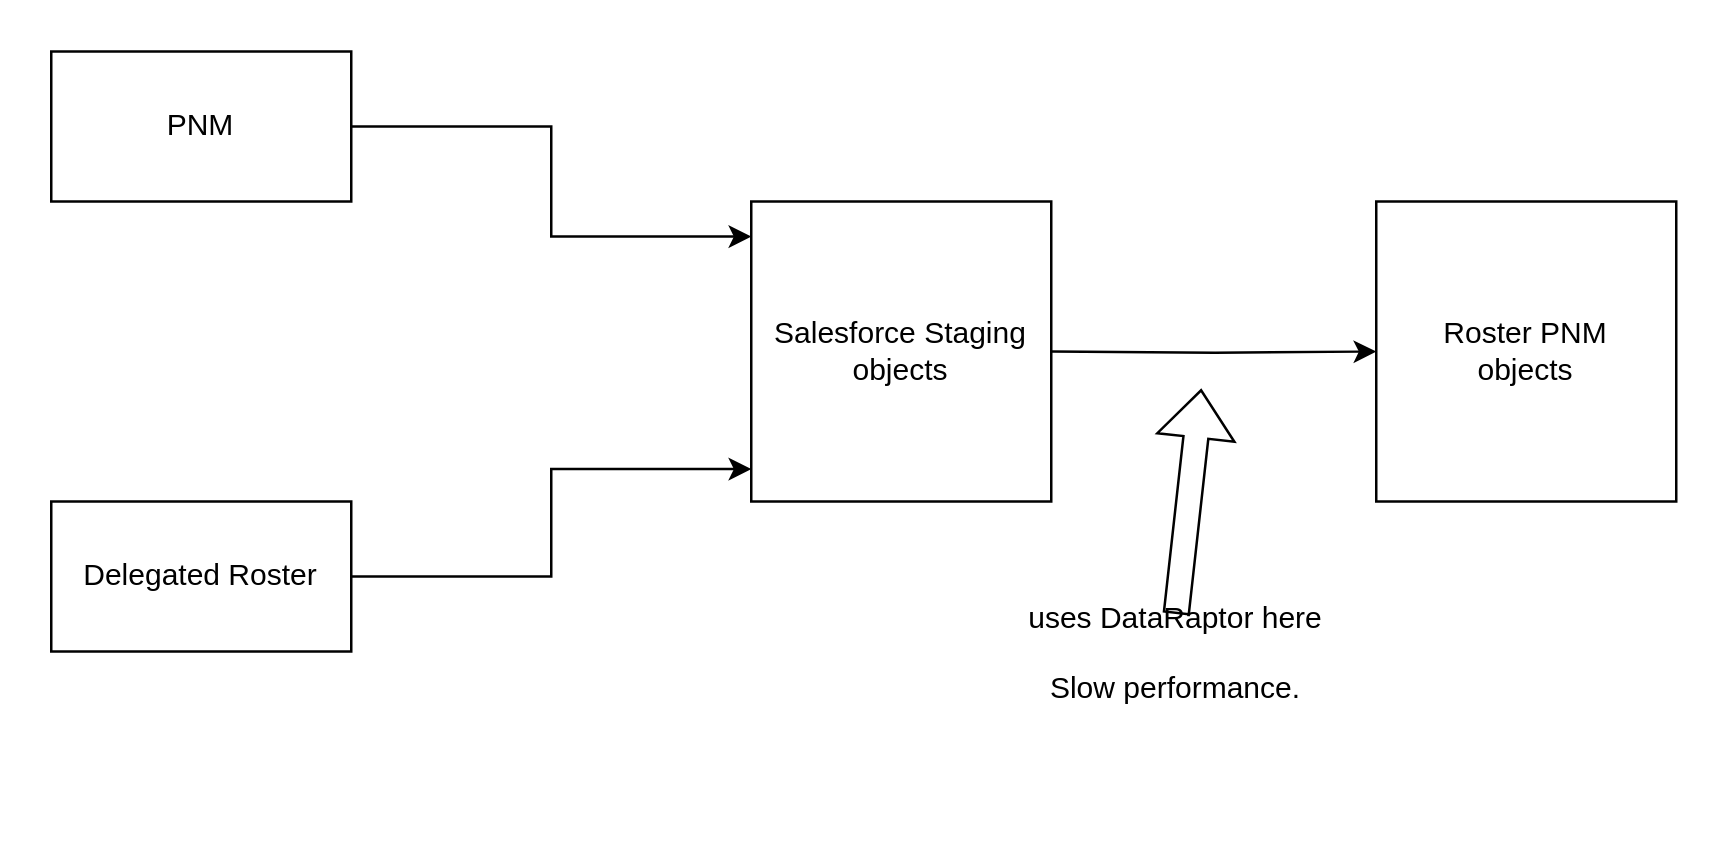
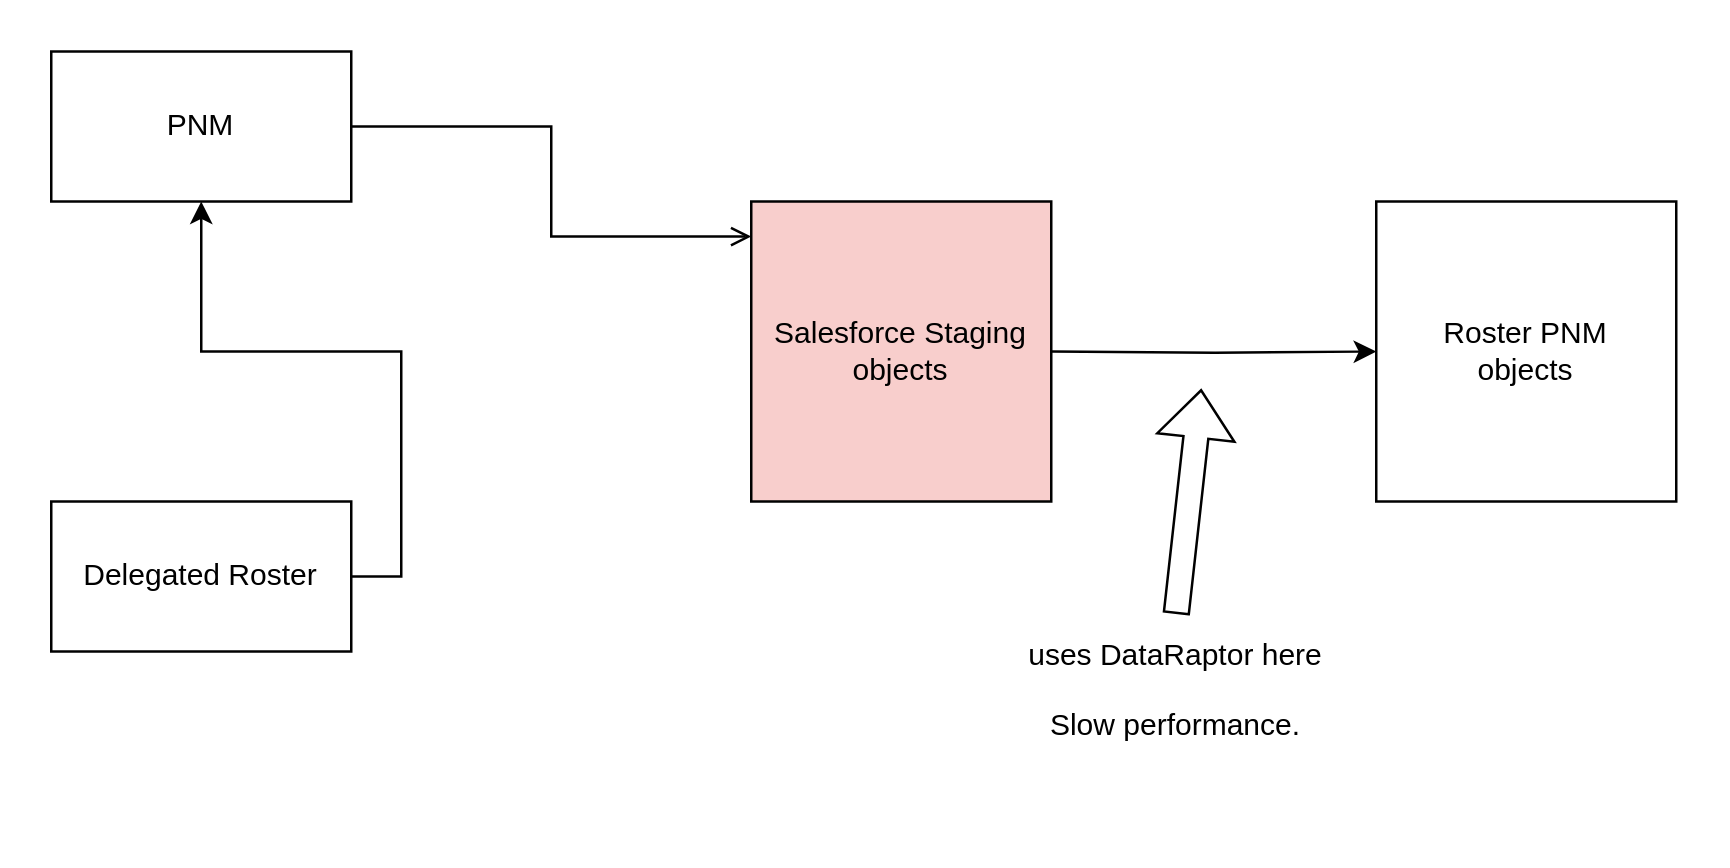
(733, 236) -> (737, 236)
(901, 351) -> (901, 351)
(551, 507) -> (348, 351)
(1176, 714) -> (1176, 751)
